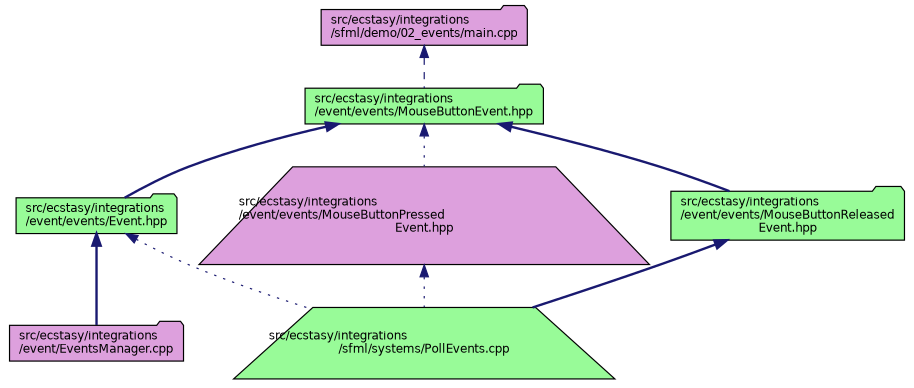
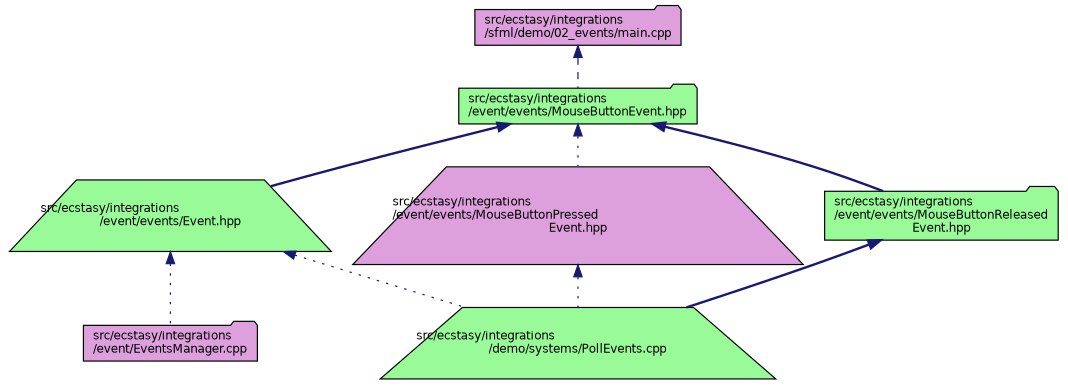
(97, 216) -> (170, 216)
(97, 285) -> (170, 295)
(424, 343) -> (578, 343)
